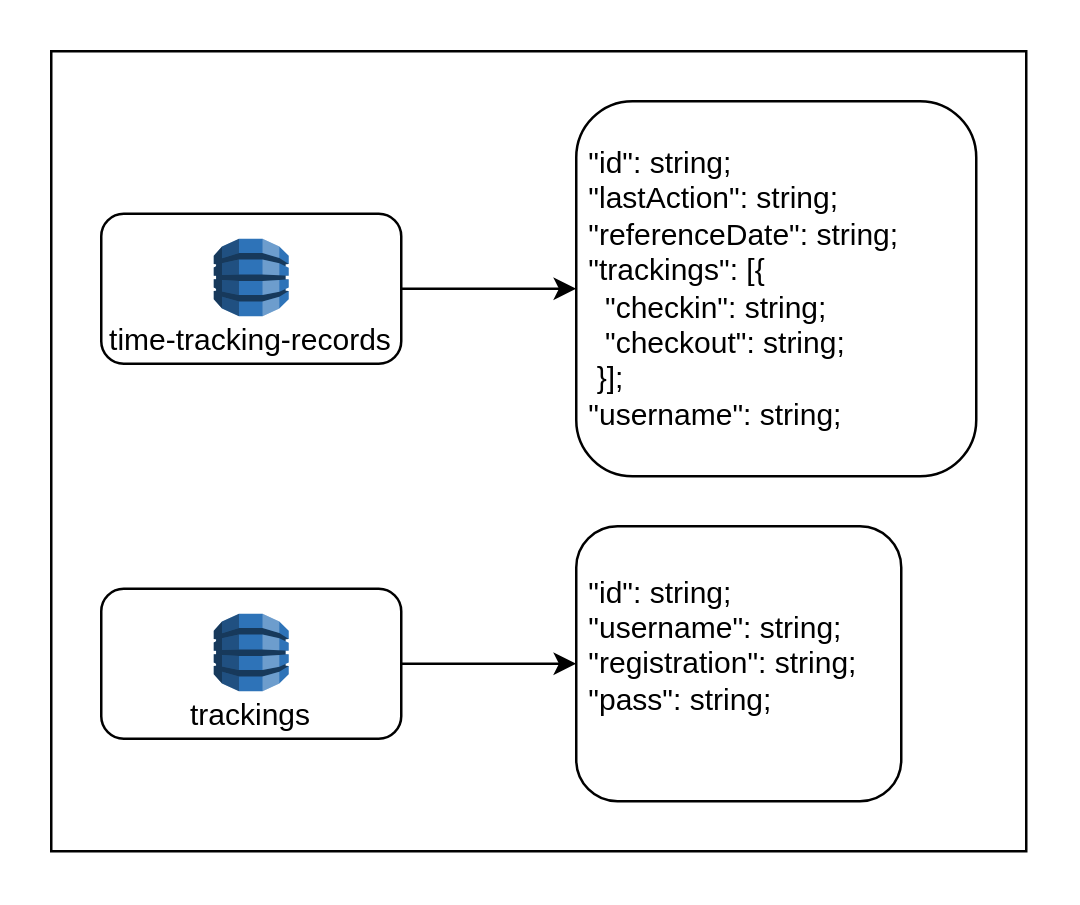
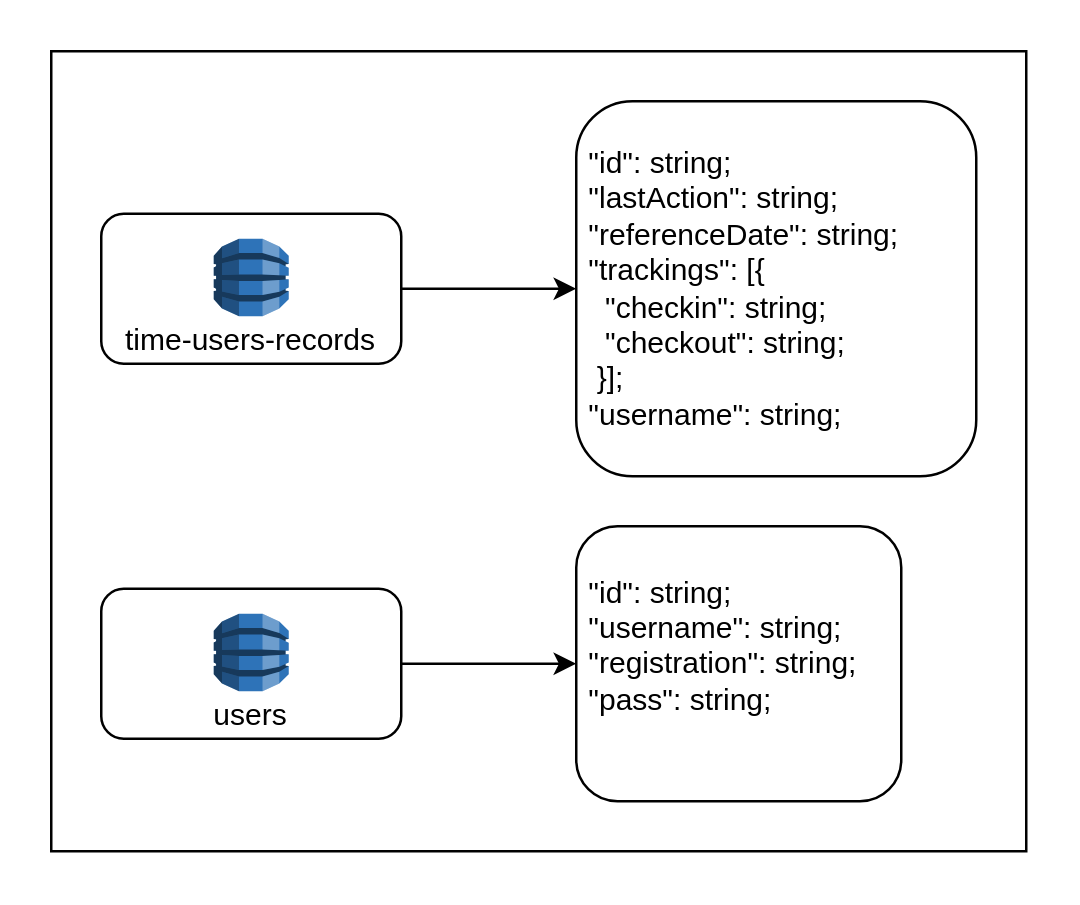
(251, 320) -> (251, 338)
(251, 713) -> (251, 713)
